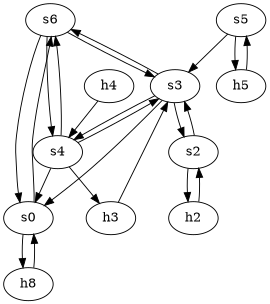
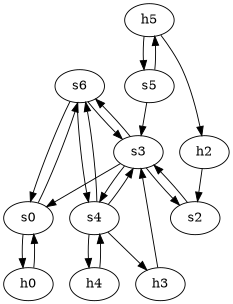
(187, 180) -> (186, 78)
(45, 181) -> (88, 246)
(28, 284) -> (28, 284)
